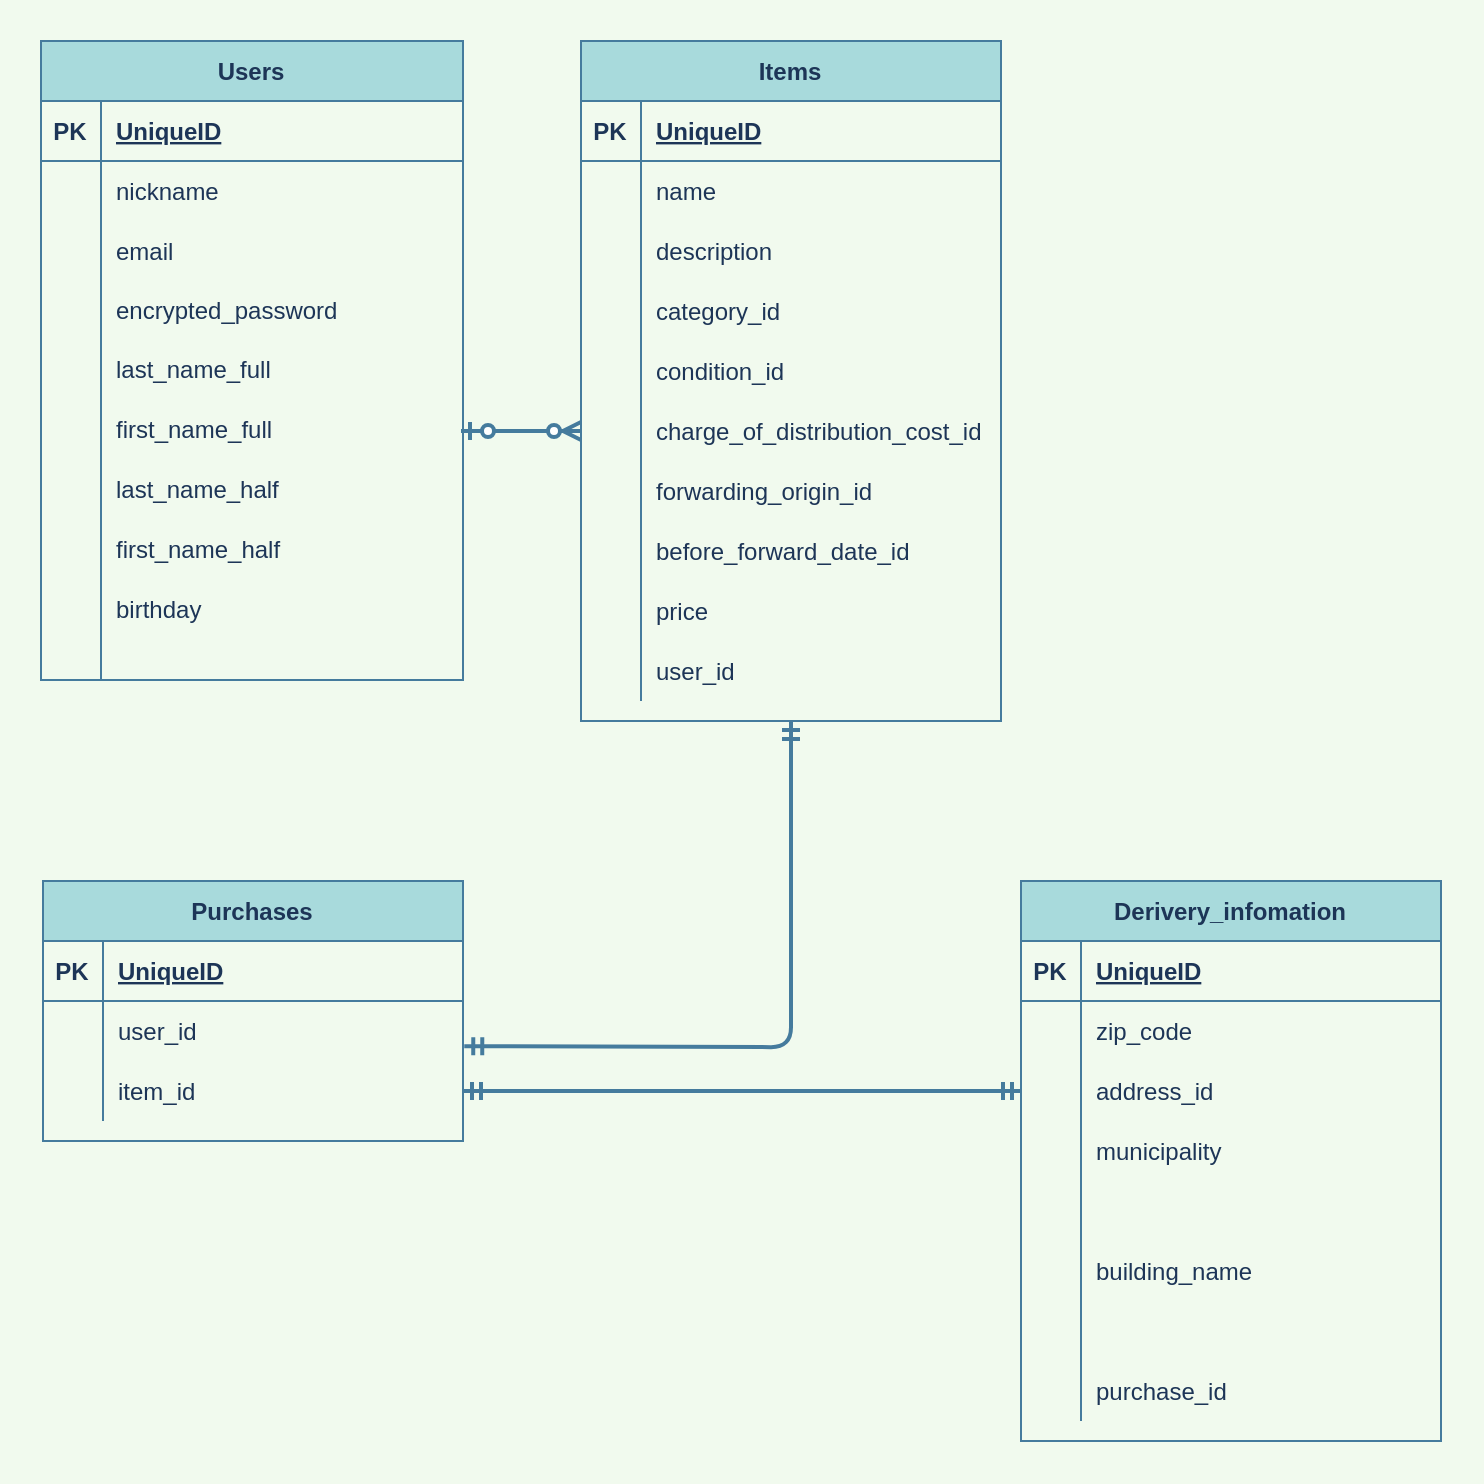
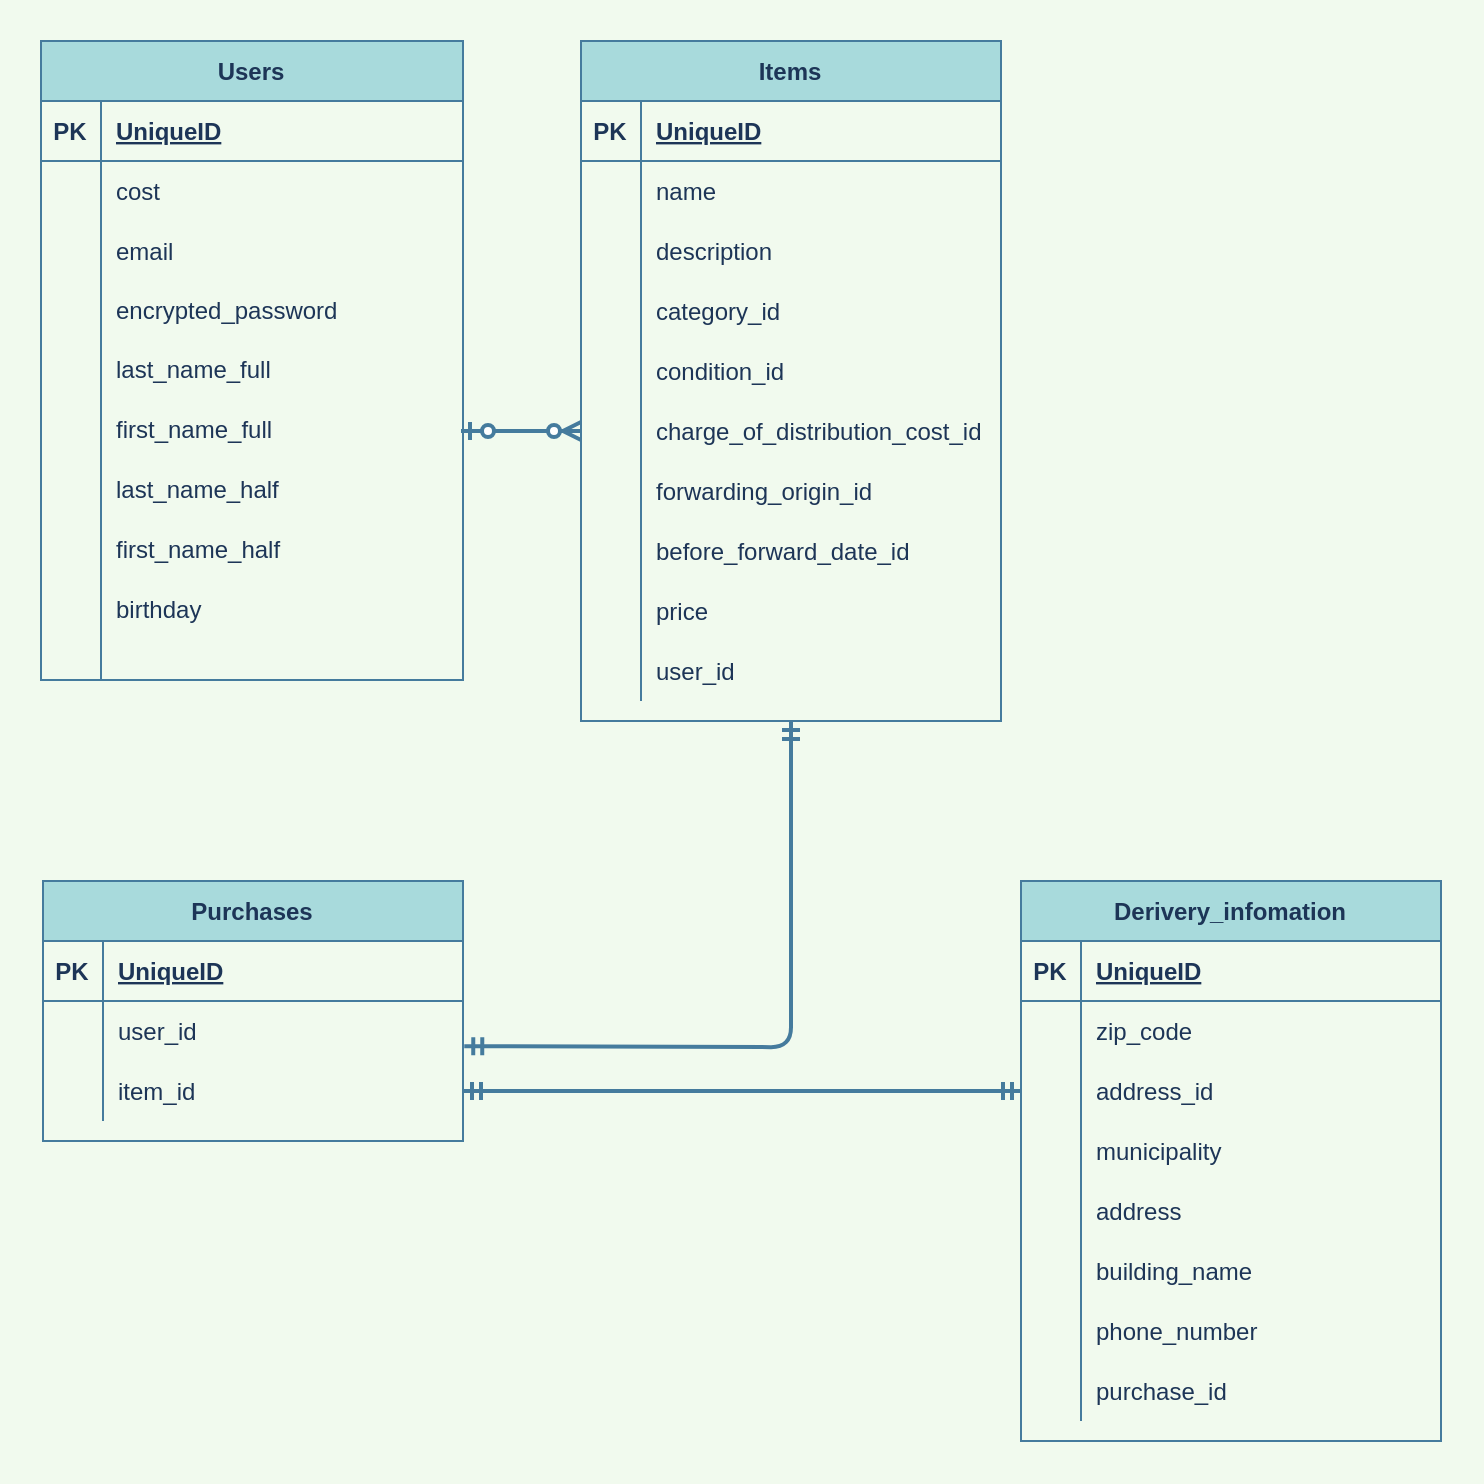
(167, 192) -> (143, 192)
none -> (1261, 1211)
none -> (1261, 1331)
